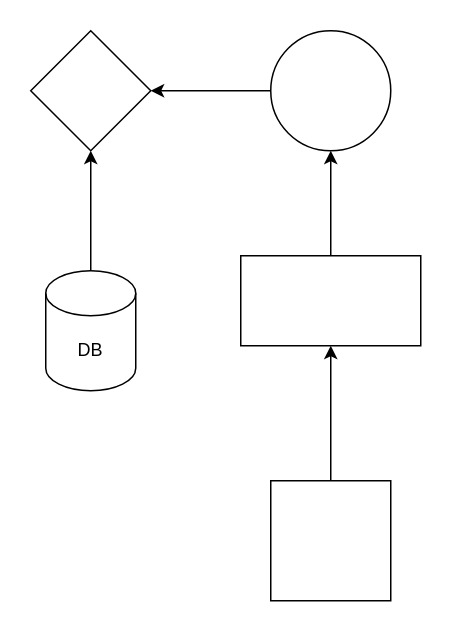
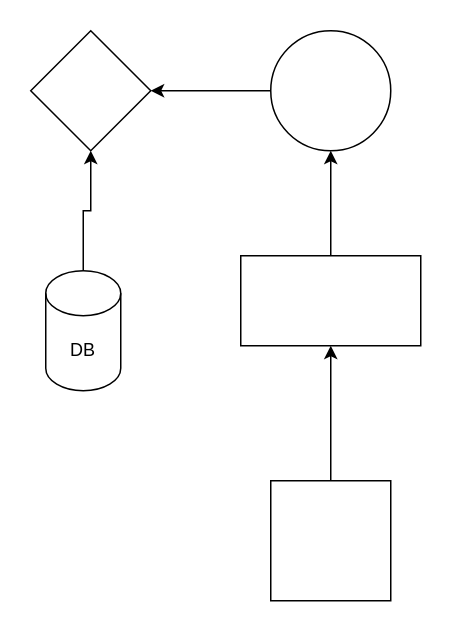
(91, 331) -> (83, 331)
